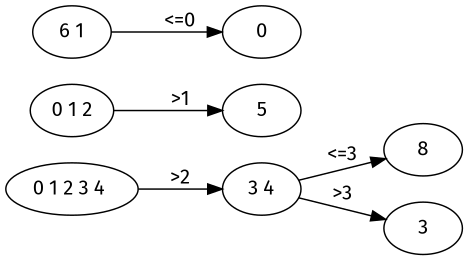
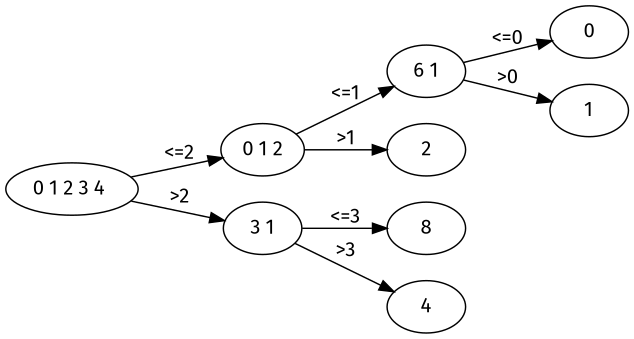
(262, 111) -> (426, 150)
none -> (589, 111)
none -> (338, 113)
none -> (170, 169)
(262, 189) -> (263, 228)
(423, 228) -> (426, 307)
